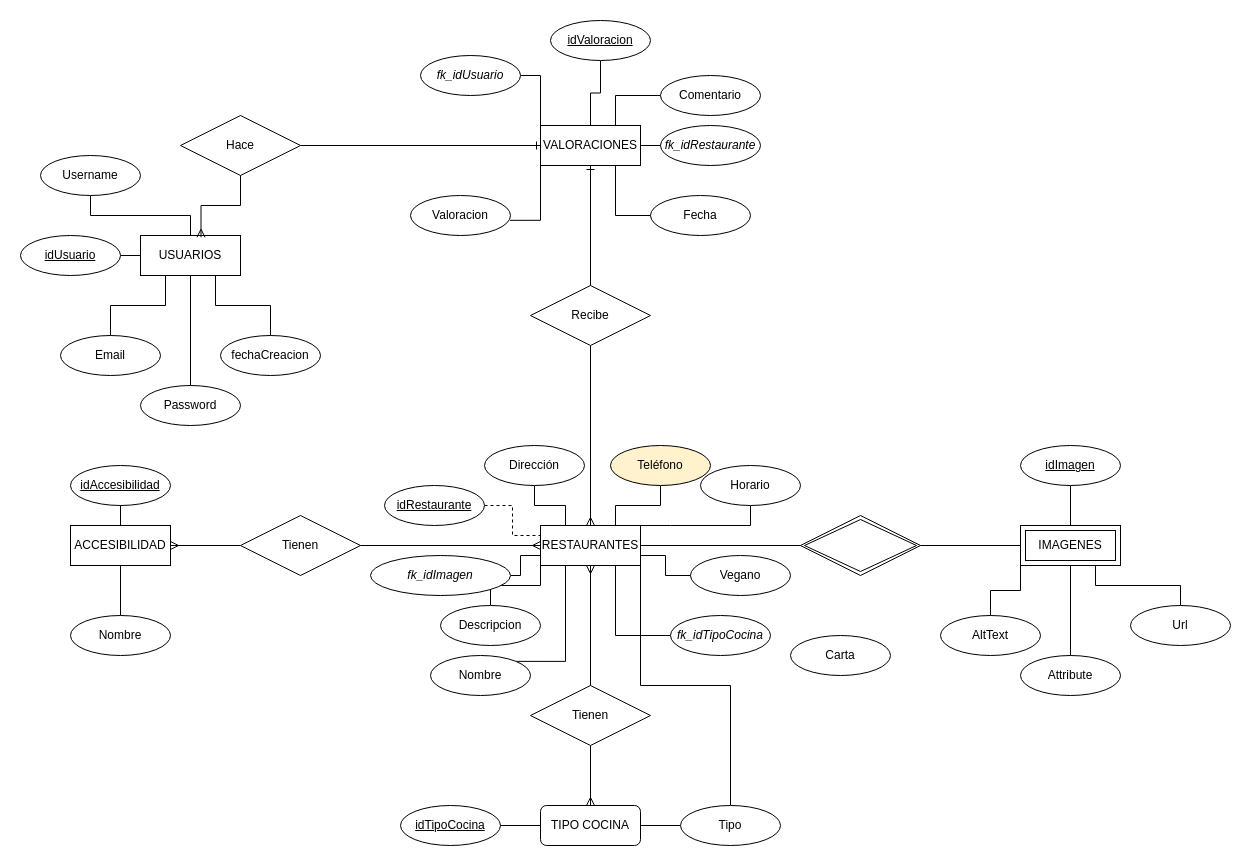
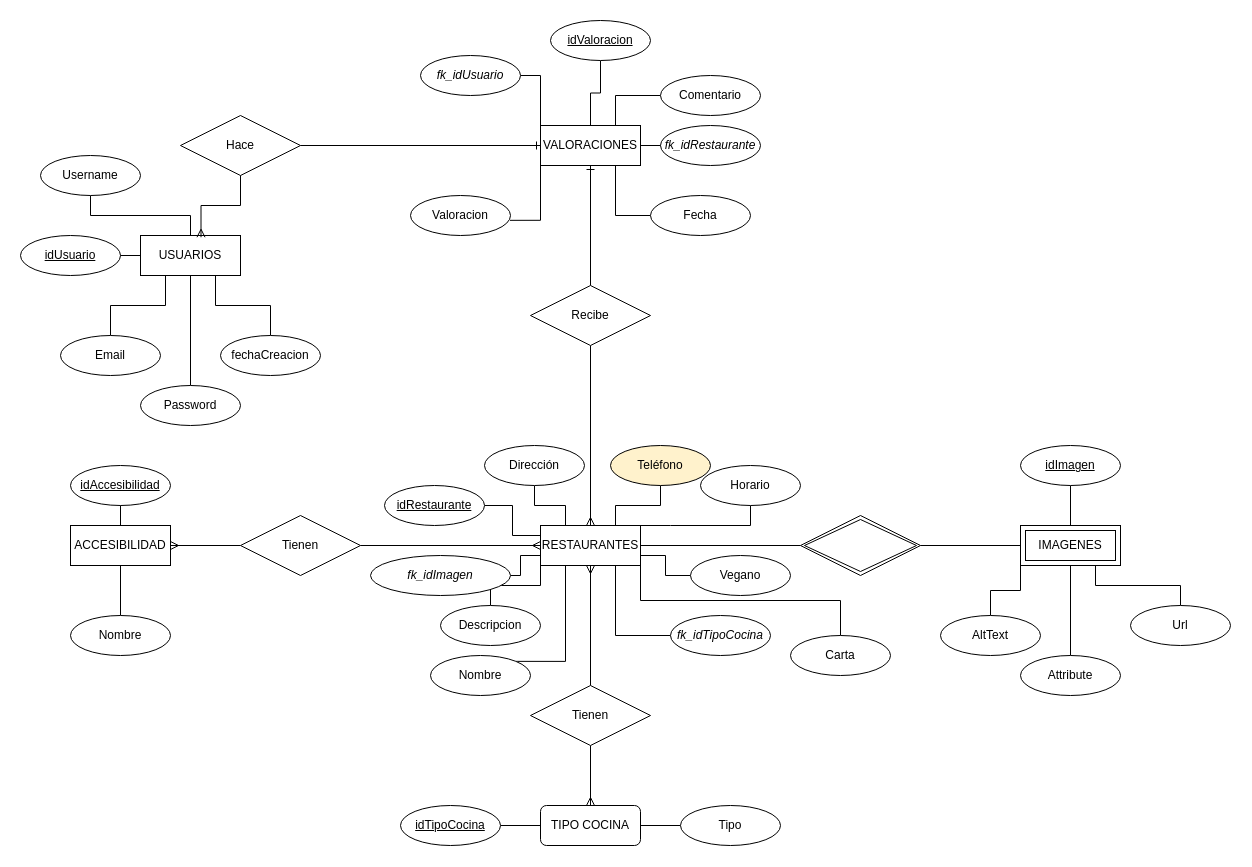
(513, 521) -> (513, 521)
(702, 686) -> (757, 601)
